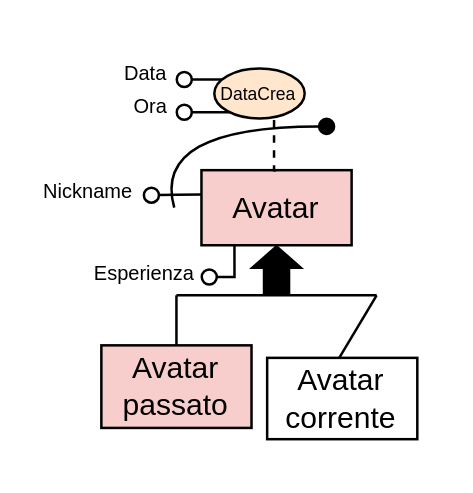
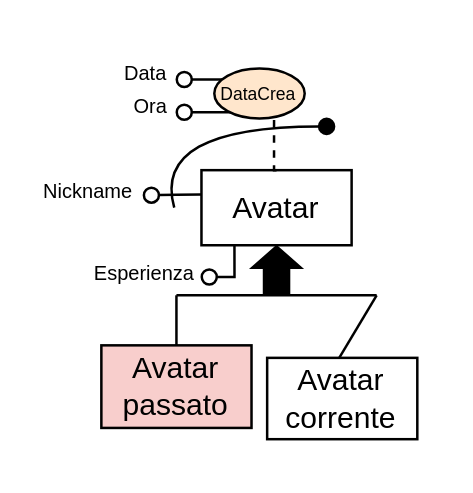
(276, 208) -> (276, 208)
